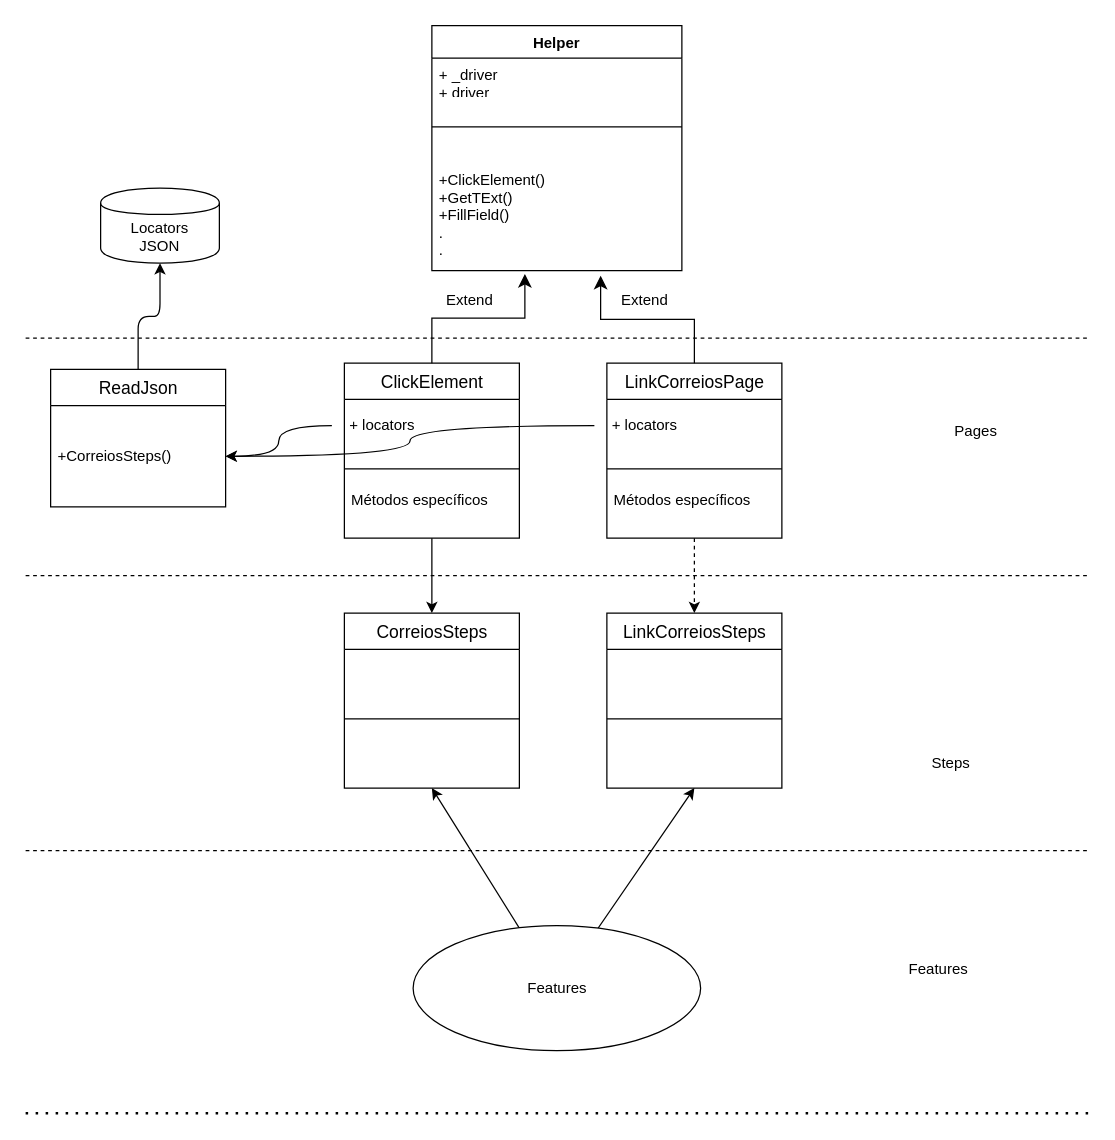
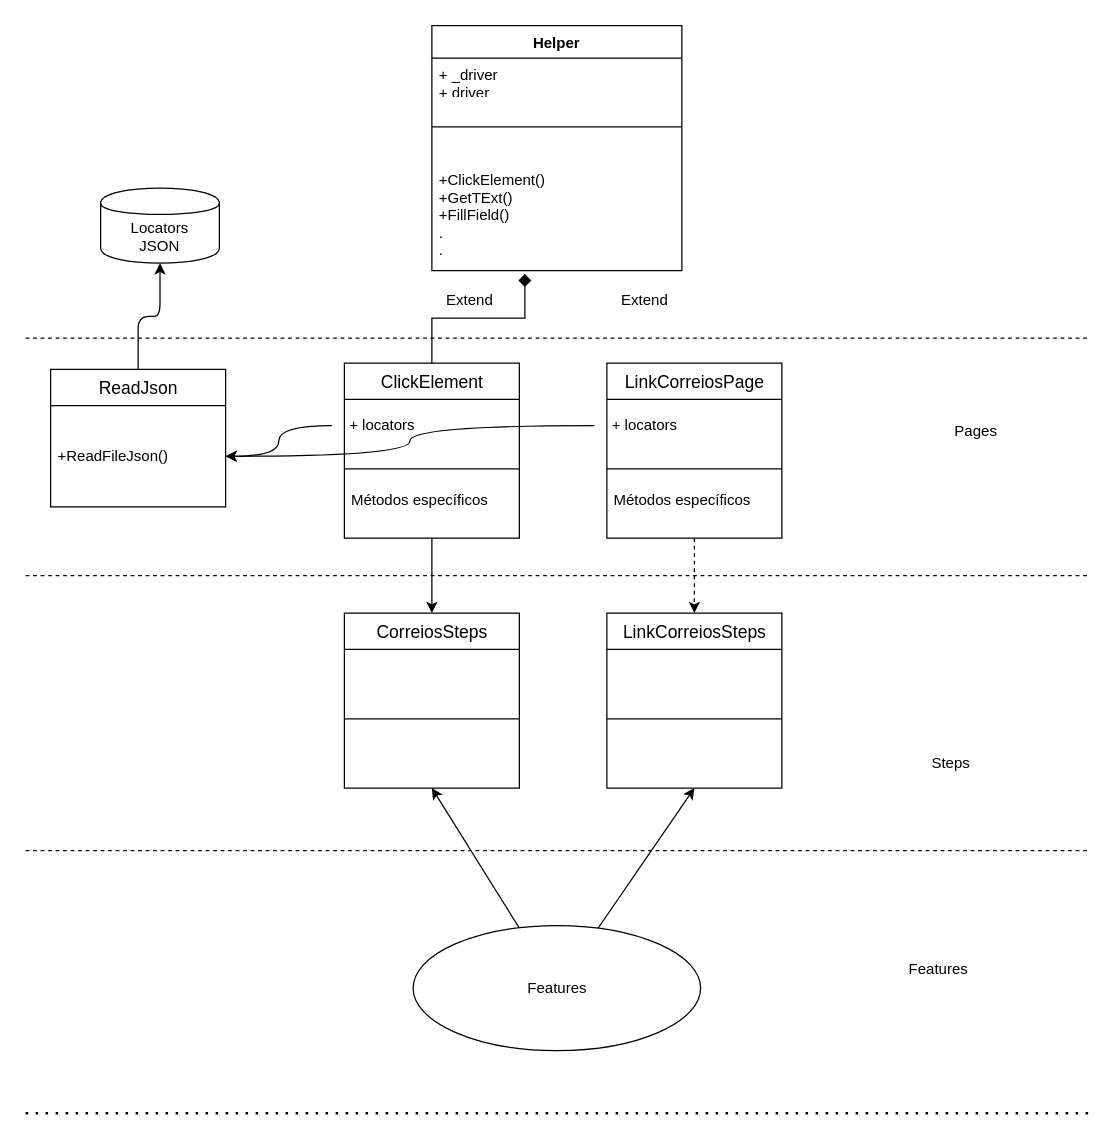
(525, 286) -> (525, 287)
(653, 319) -> none
(123, 457) -> (117, 457)
